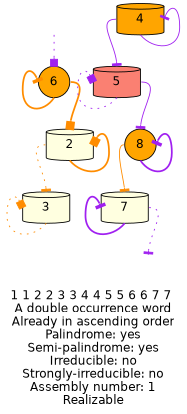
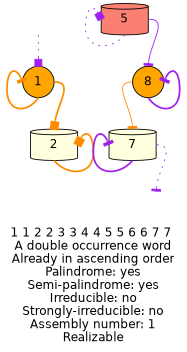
(140, 19) -> none
(54, 82) -> (38, 82)
(46, 208) -> none
